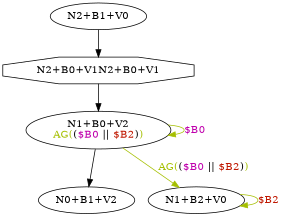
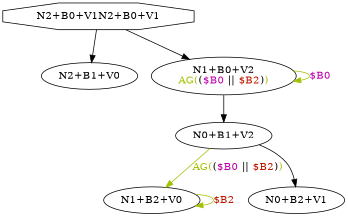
(98, 40) -> (95, 42)
(148, 166) -> (191, 165)
none -> (296, 200)
